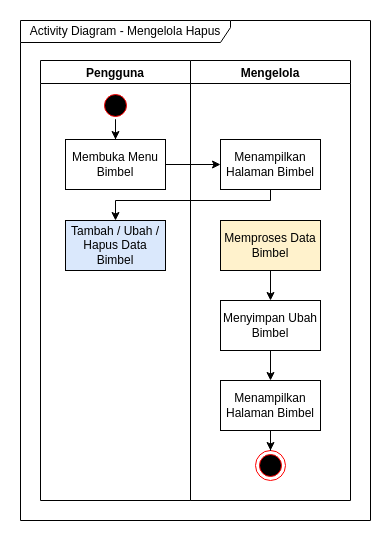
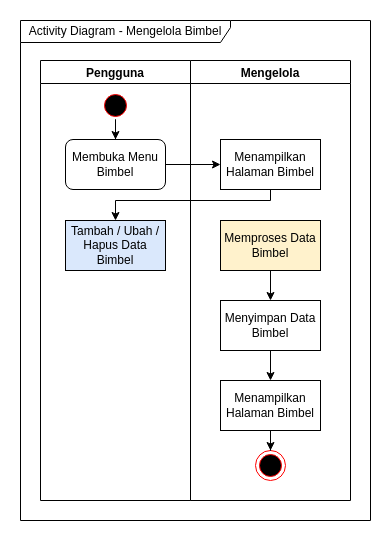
(126, 32) -> (126, 32)
(116, 165) -> (116, 165)
(271, 326) -> (271, 326)
